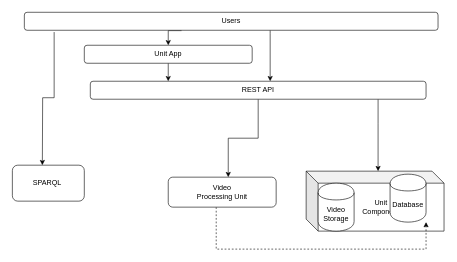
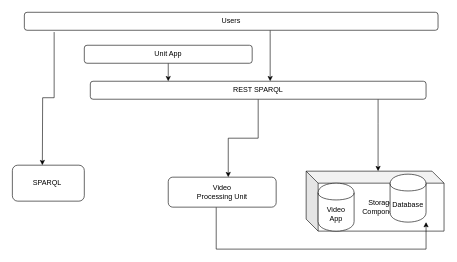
(168, 39) -> none
(258, 90) -> (258, 90)
(381, 207) -> (381, 207)
(336, 215) -> (336, 215)
(311, 249) -> (311, 249)
